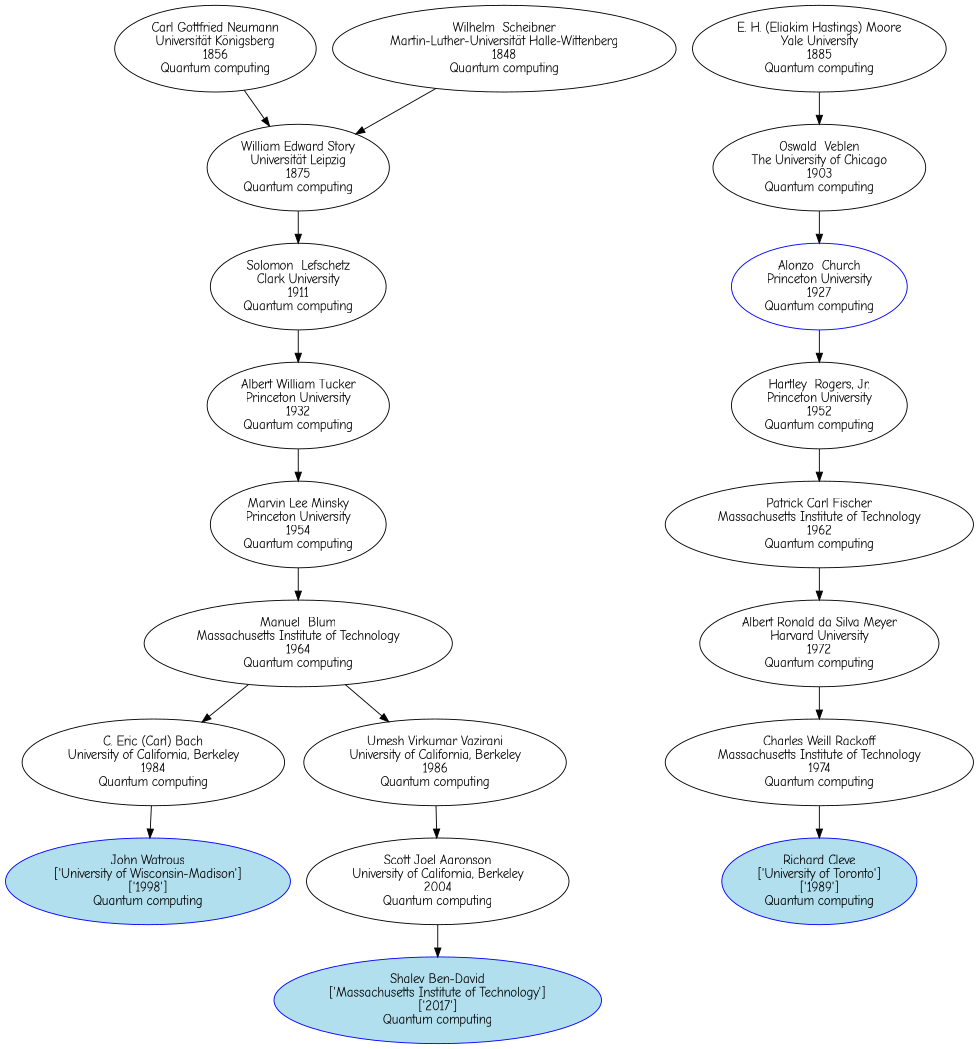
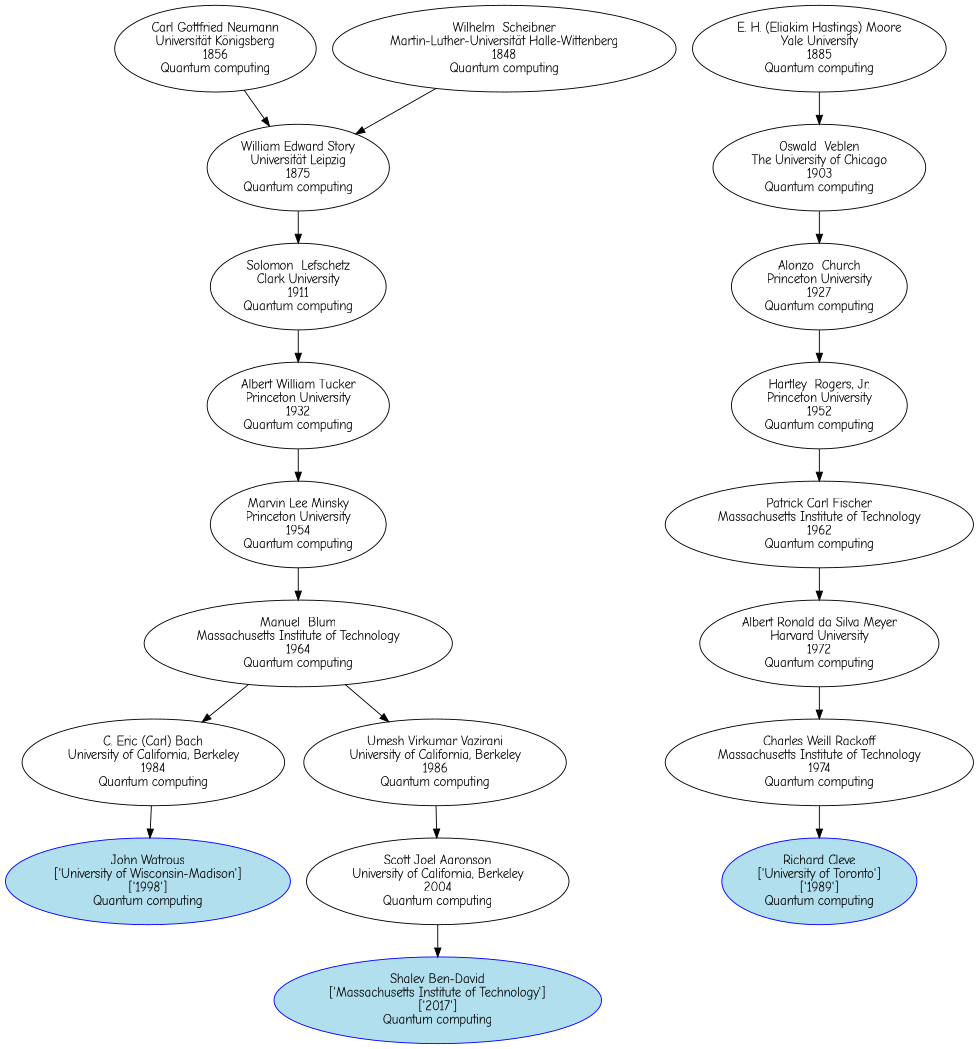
(819, 287) -> (819, 287)
